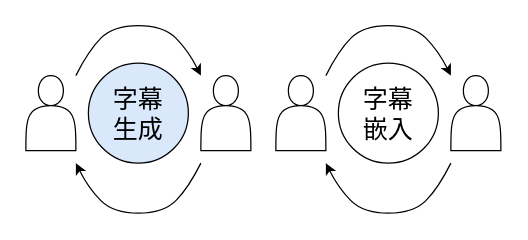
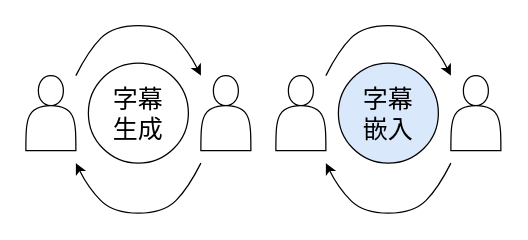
(138, 113) -> (138, 113)
(388, 113) -> (388, 113)
